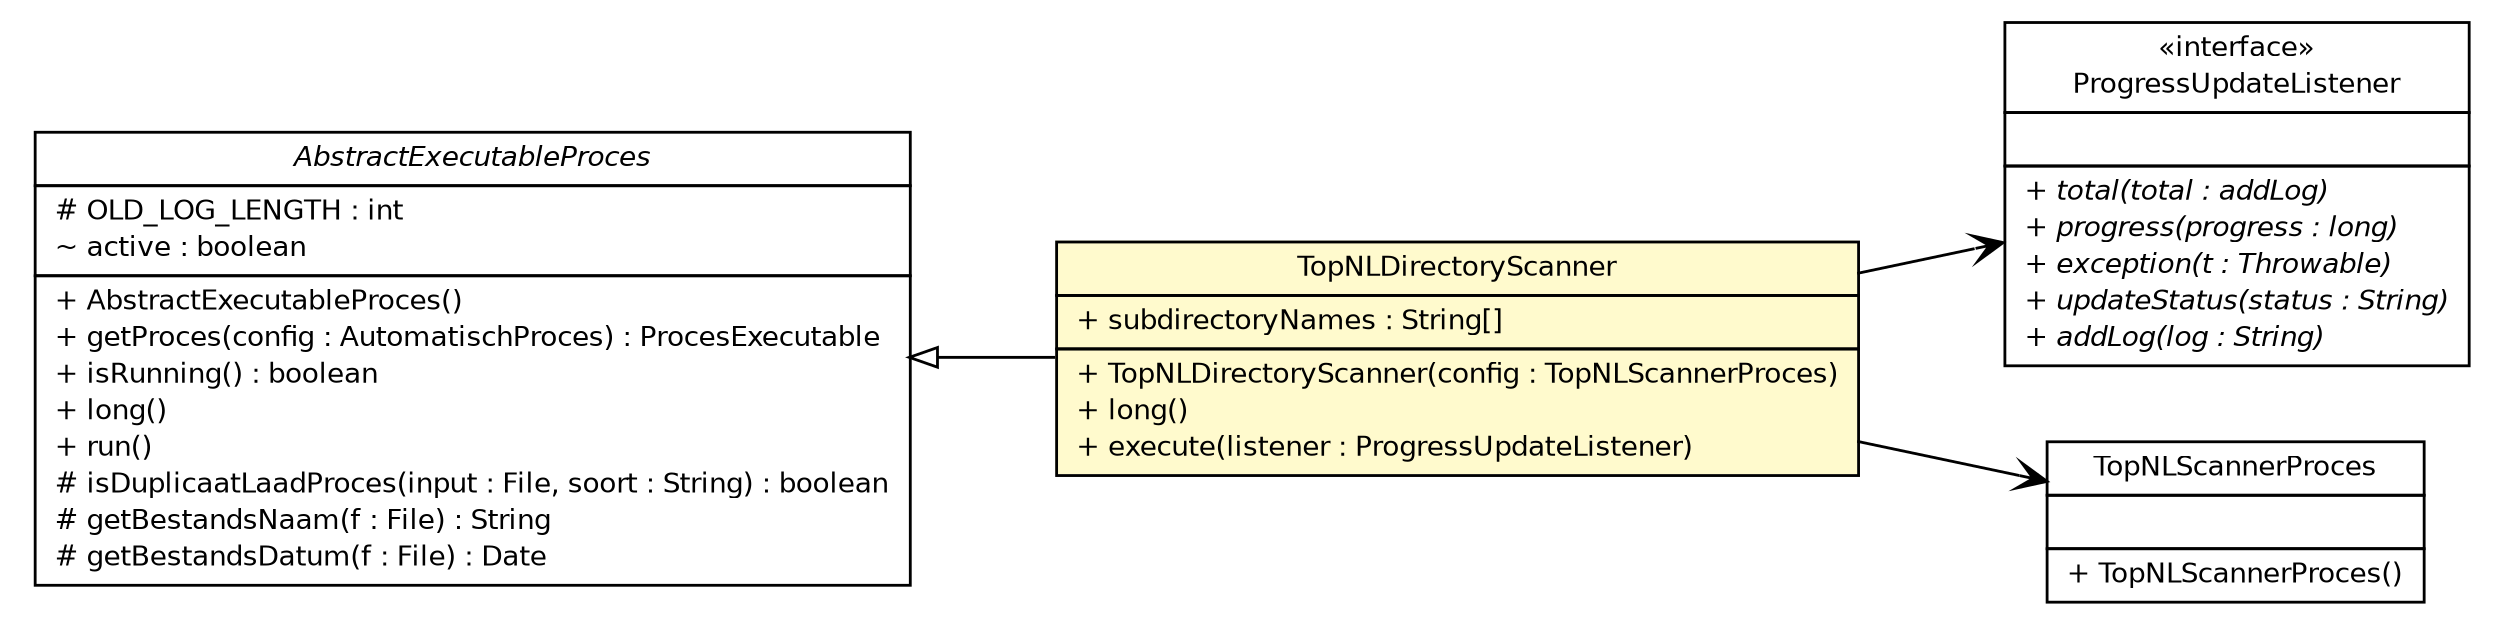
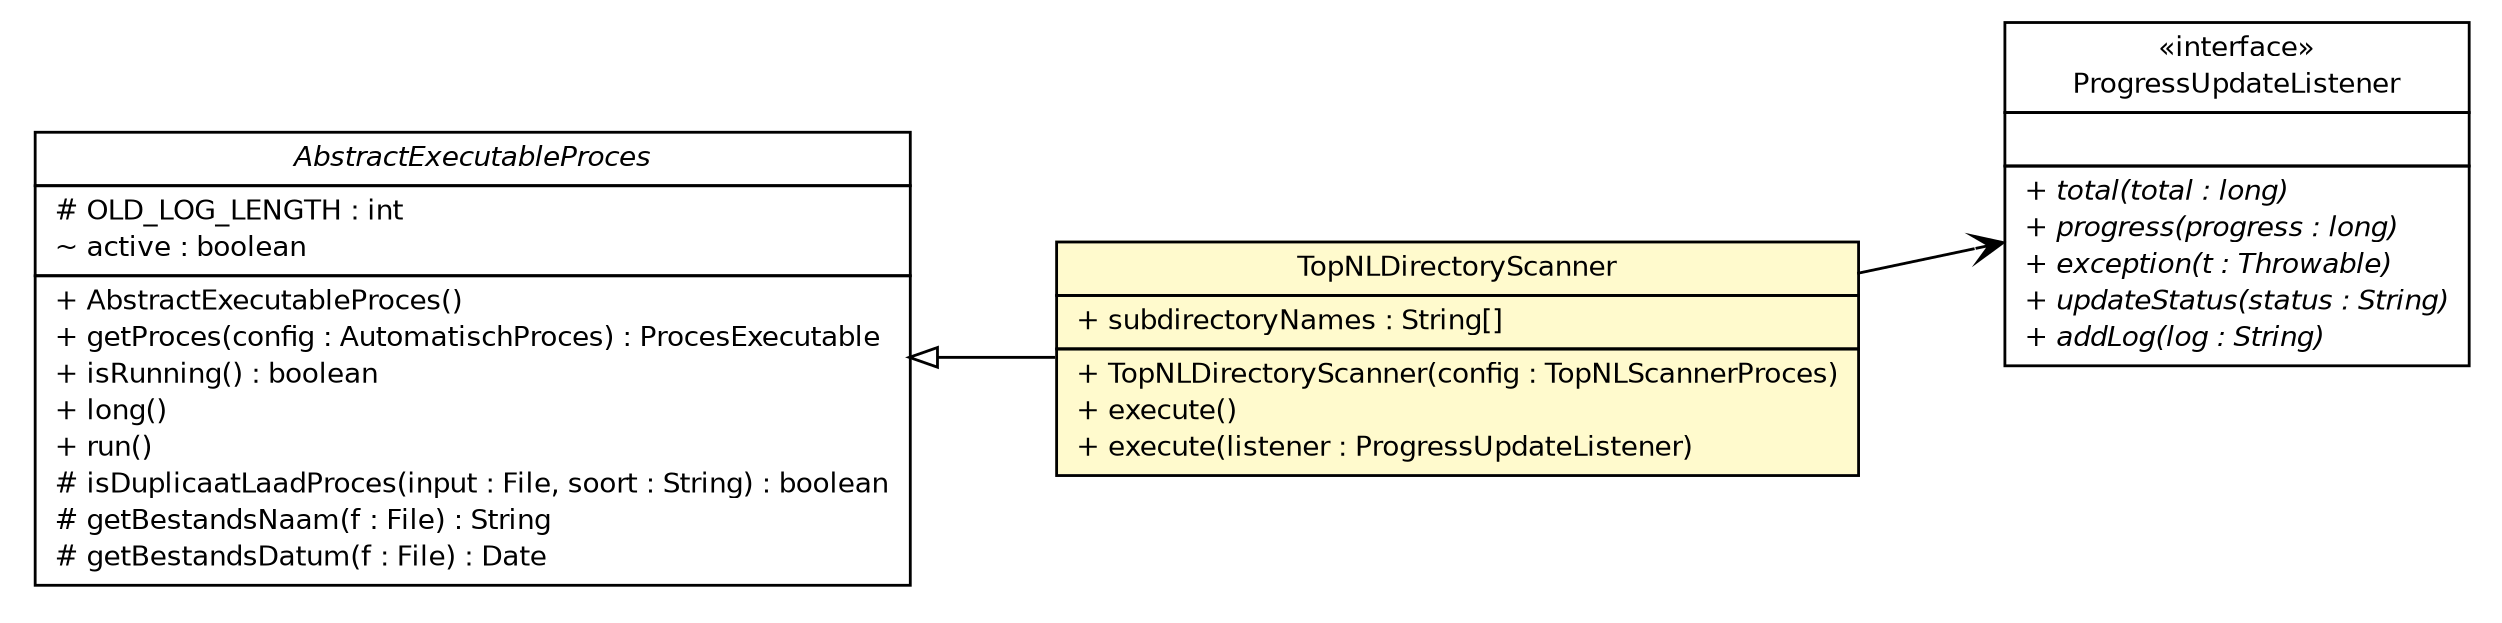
(2178, 191) -> (2157, 191)
(1133, 411) -> (1158, 411)
(2236, 521) -> none
